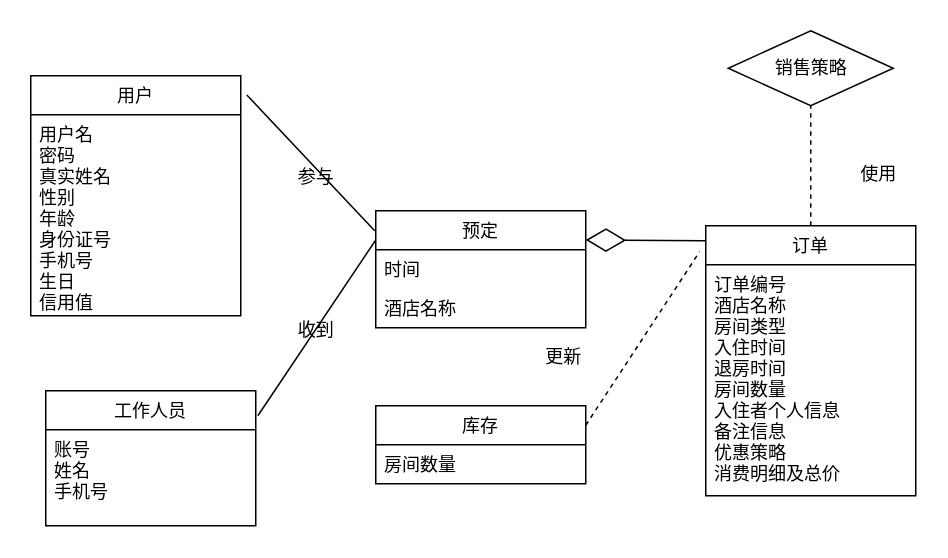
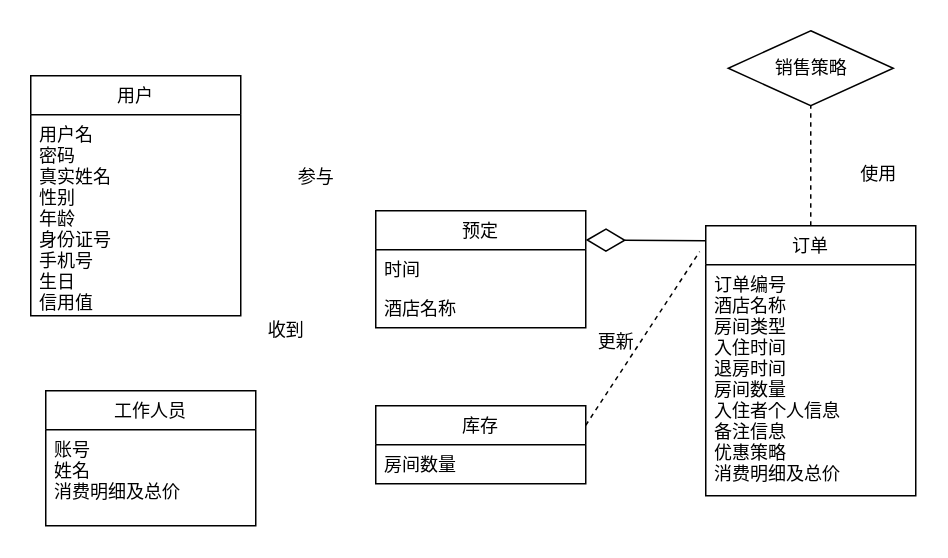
(309, 161) -> none
(315, 331) -> none
(316, 331) -> (286, 331)
(563, 358) -> (616, 343)
(72, 450) -> (72, 450)
